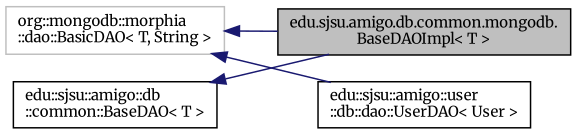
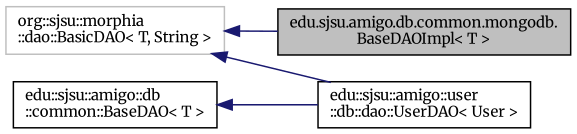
(115, 30) -> (115, 30)
(293, 63) -> (275, 105)
